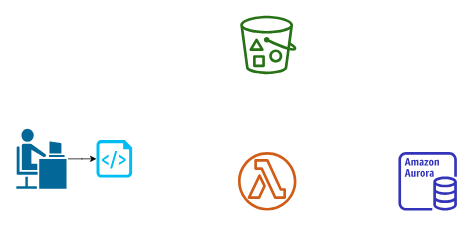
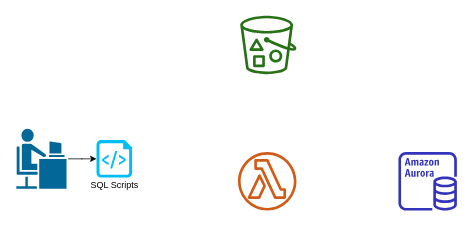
none -> (114, 185)
